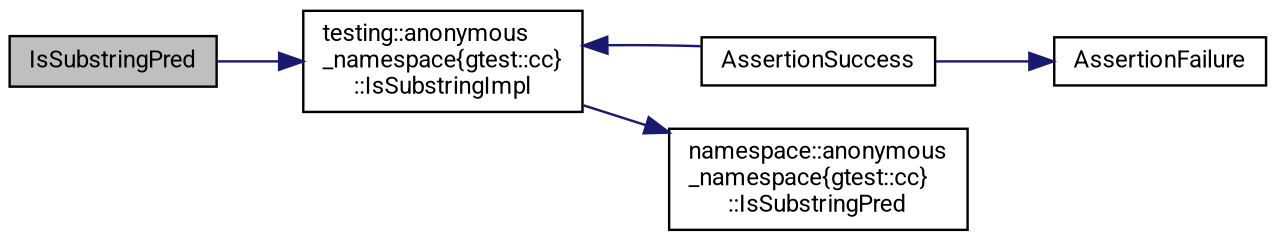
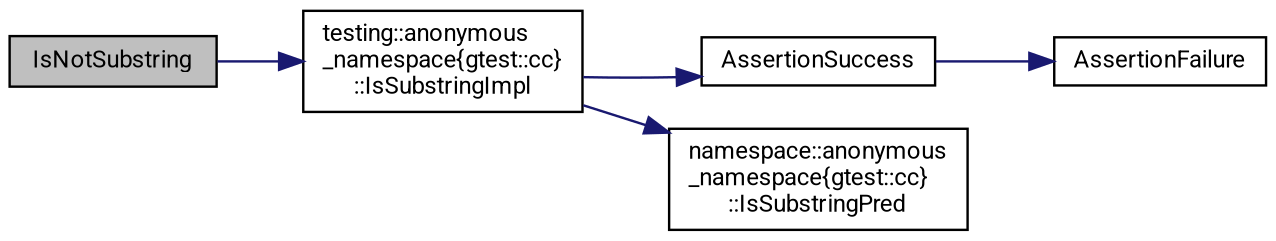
(654, 45) -> (630, 78)
(113, 61) -> (113, 61)
